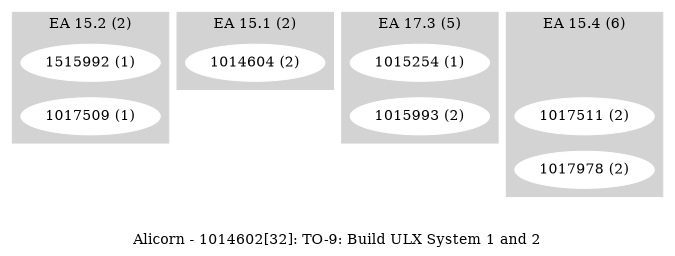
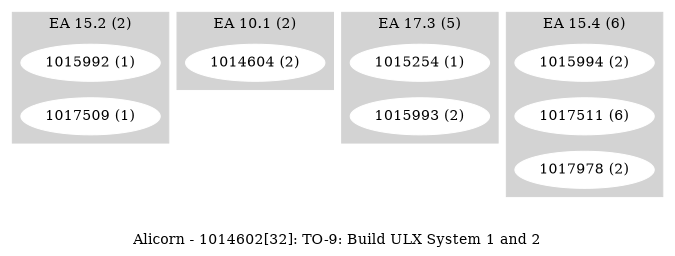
(255, 24) -> (255, 24)
(91, 63) -> (91, 63)
none -> (585, 63)
(585, 116) -> (585, 116)
